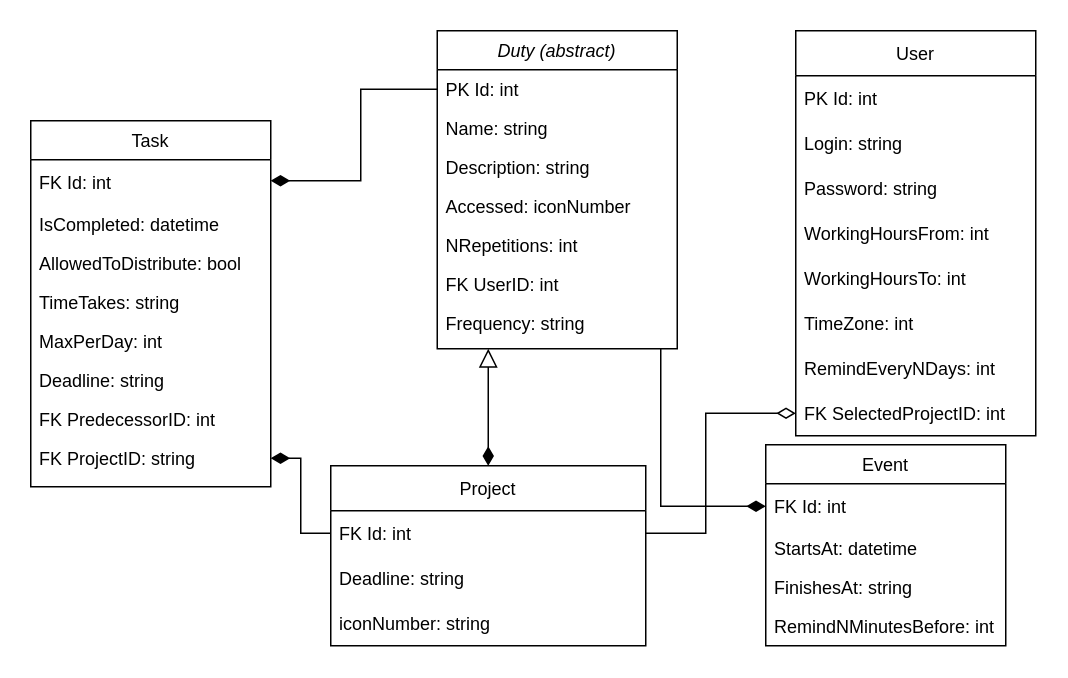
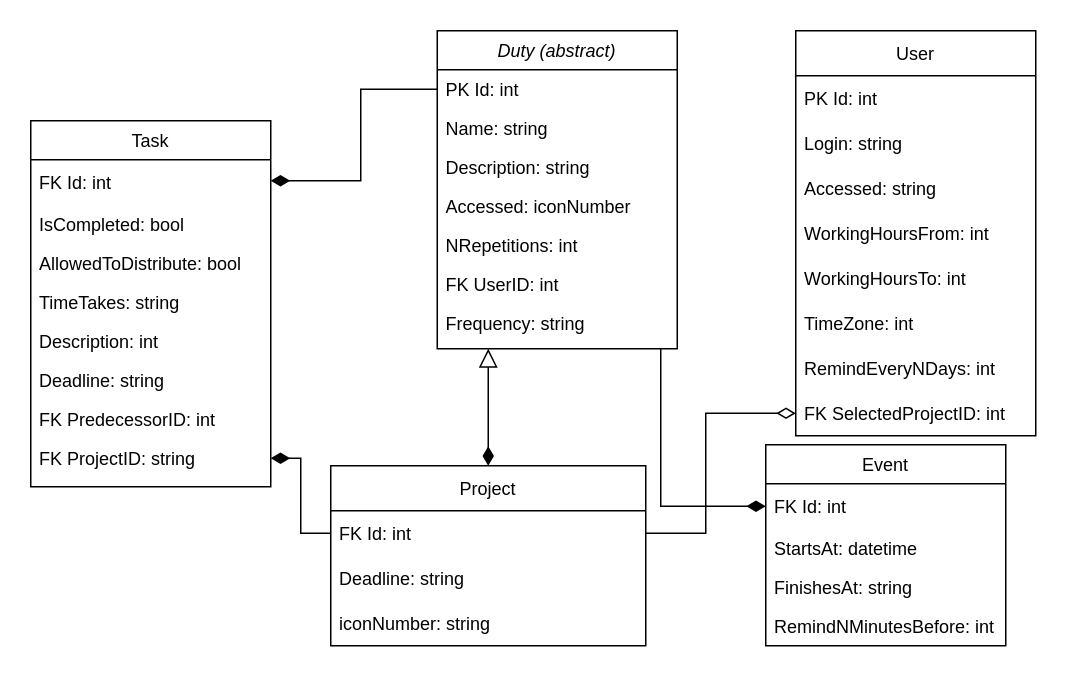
(878, 189) -> (878, 189)
(135, 225) -> (115, 225)
(103, 342) -> (108, 342)
